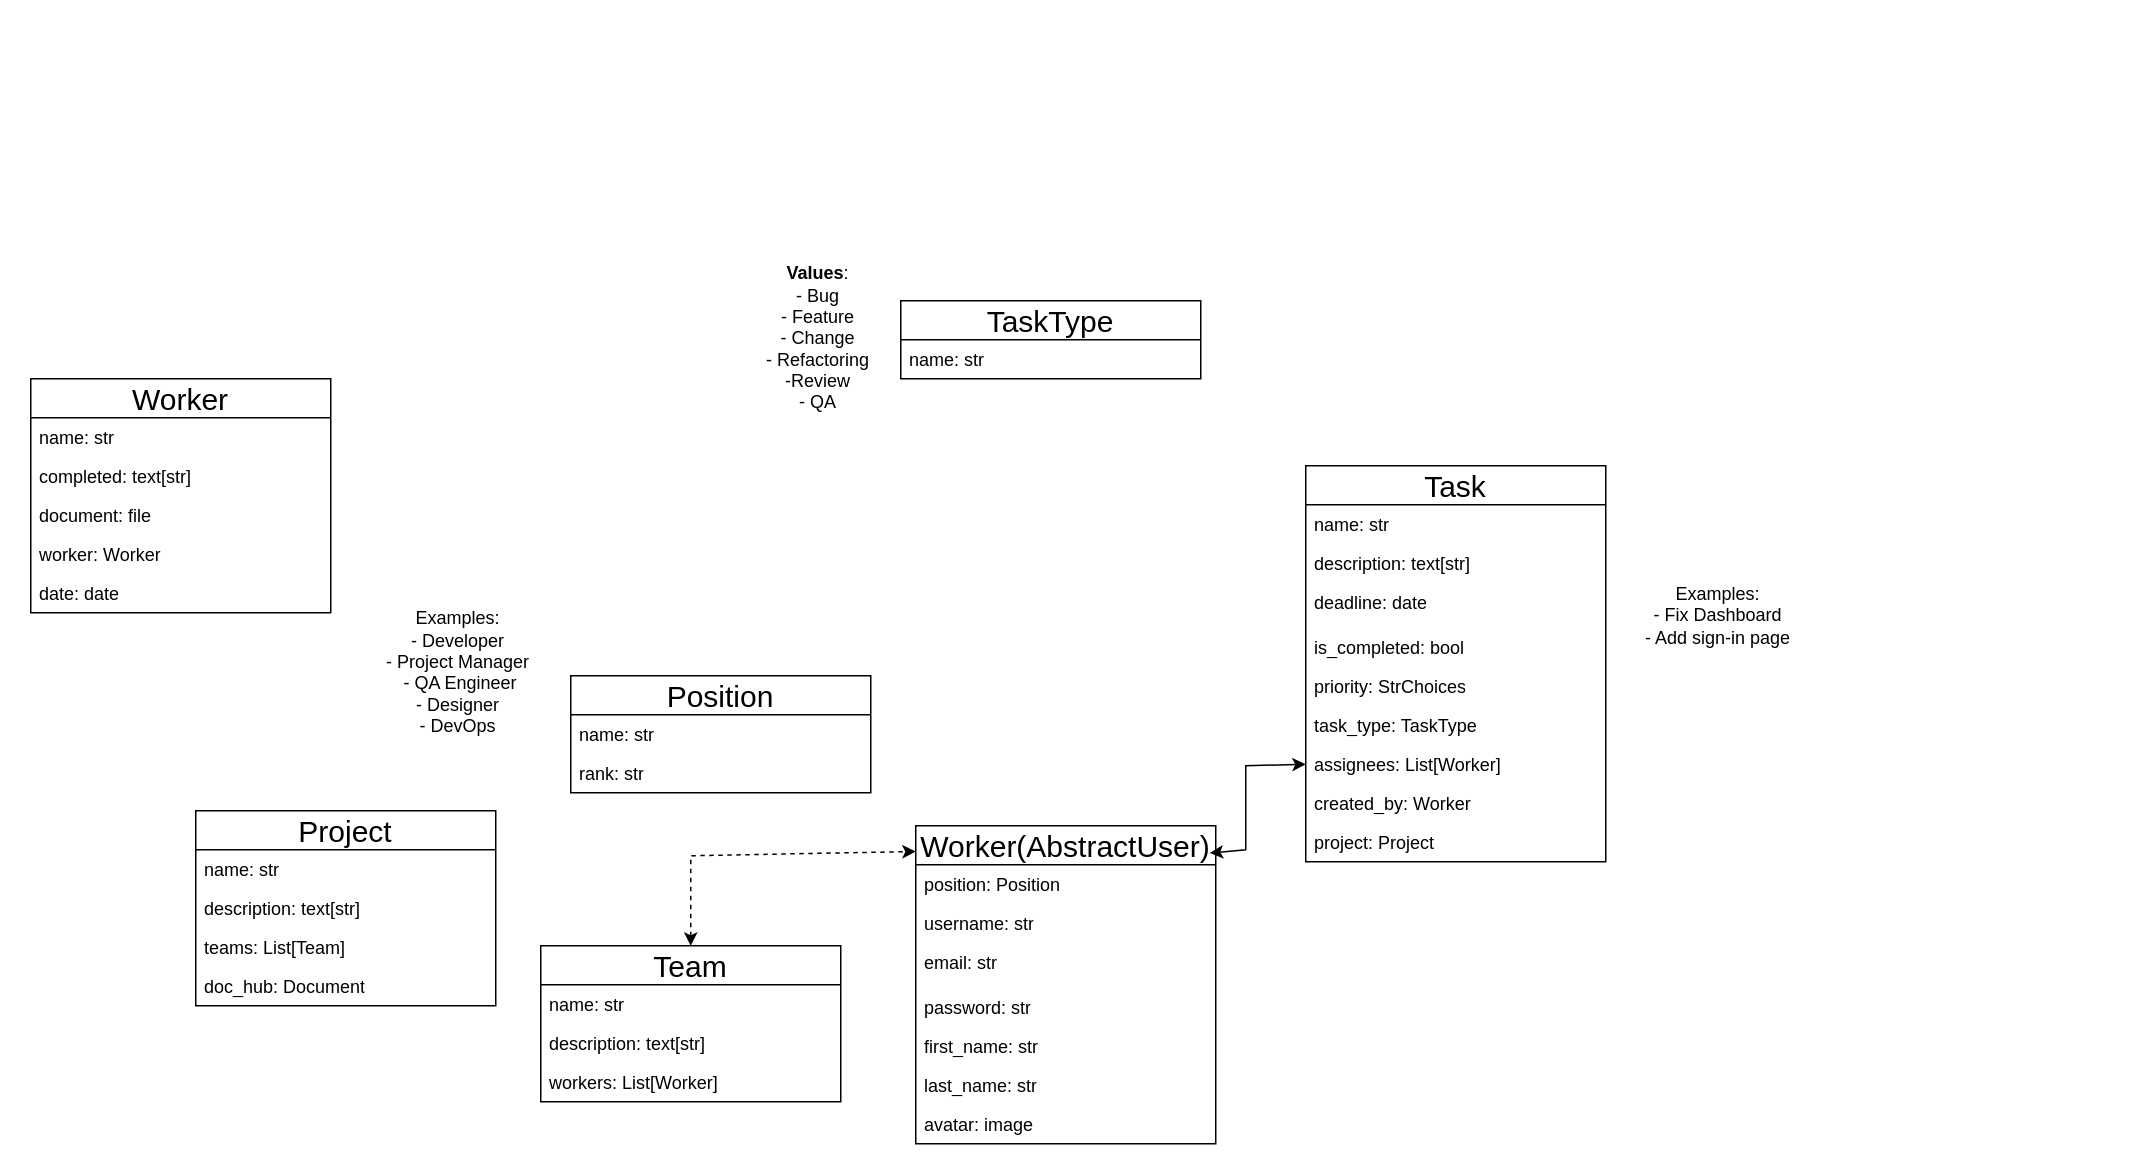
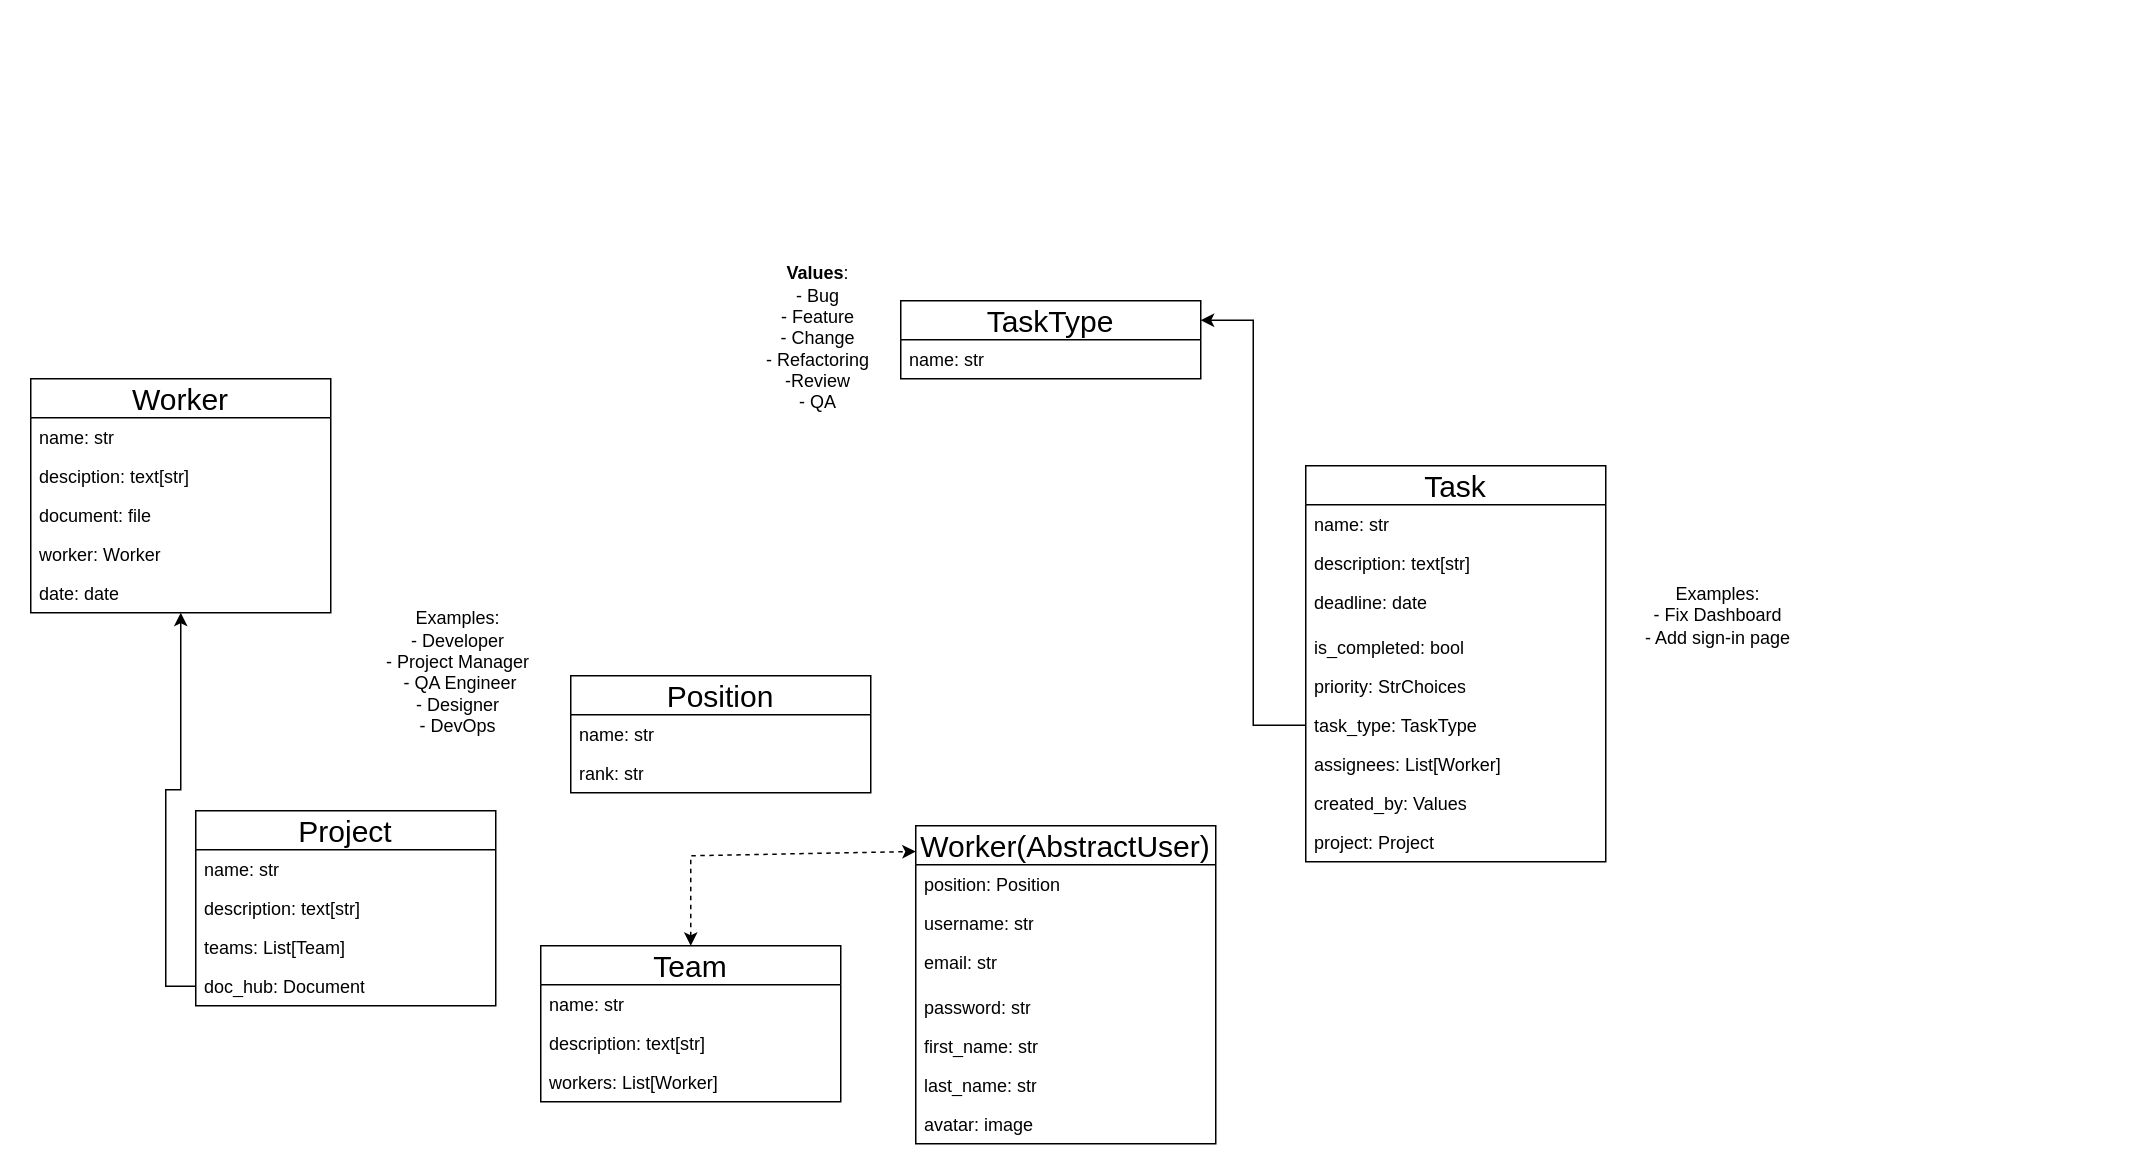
(134, 478) -> (136, 478)
none -> (1253, 528)
(1246, 796) -> none
(1401, 805) -> (1398, 805)
none -> (166, 812)
